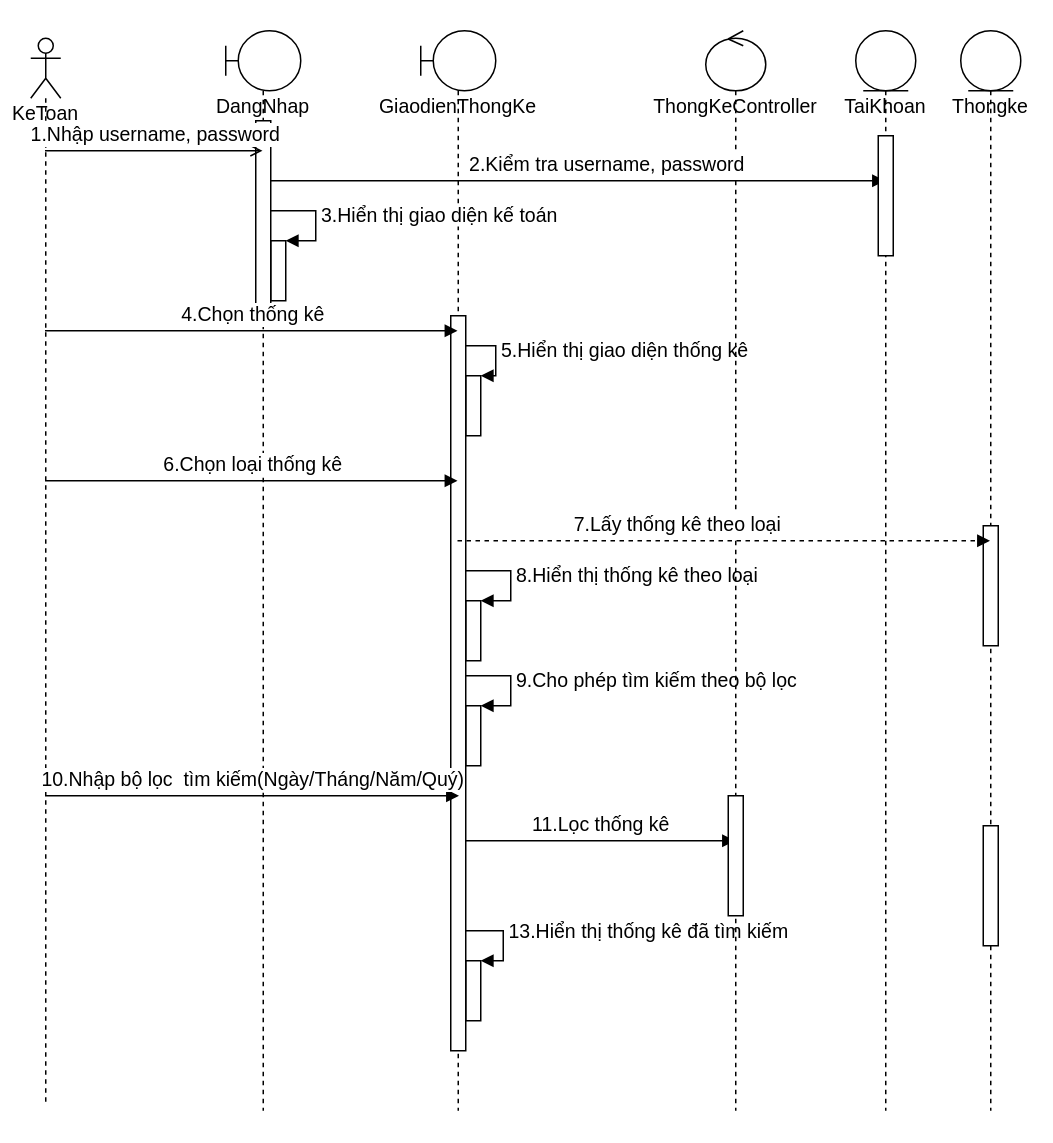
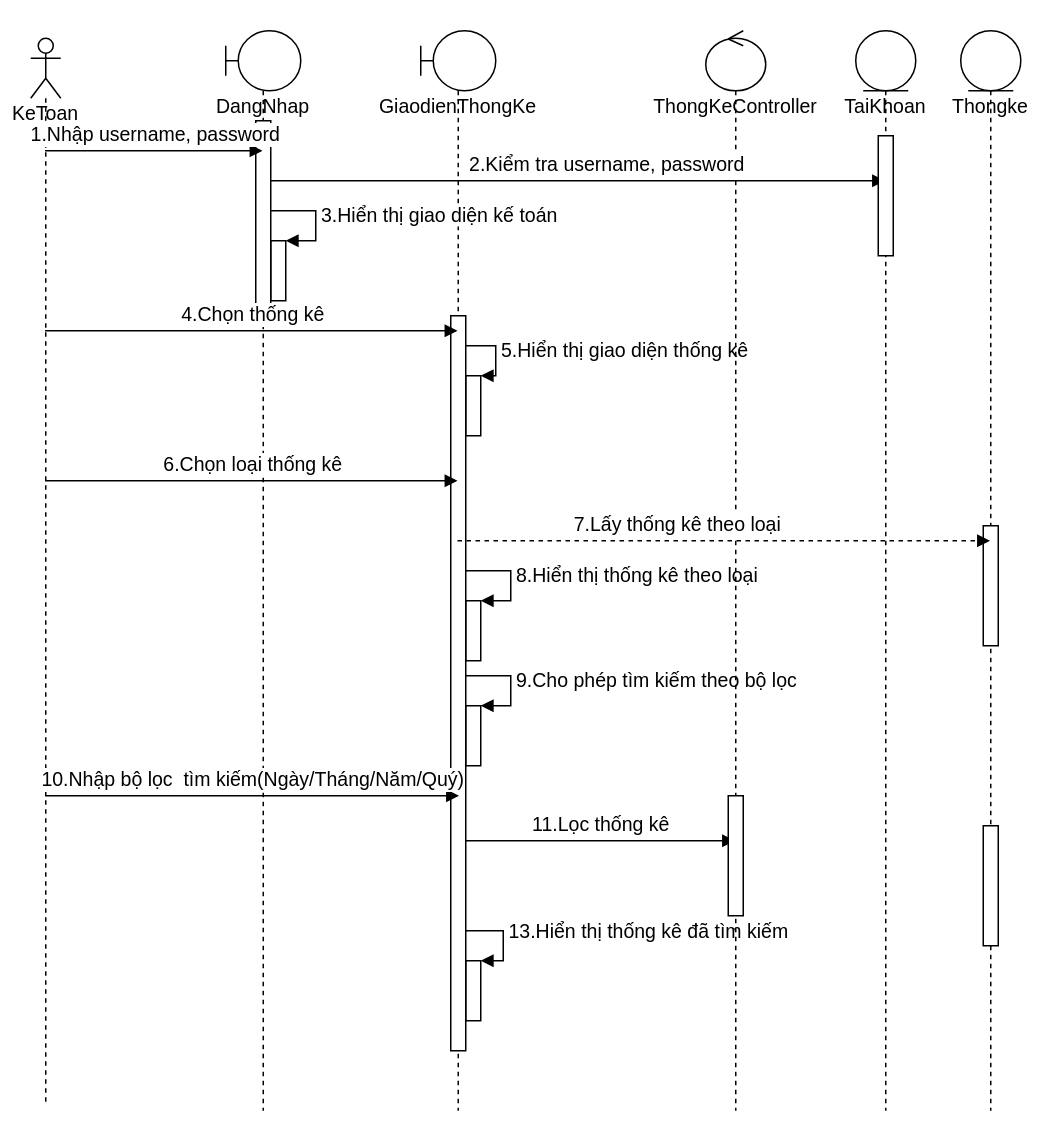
(252, 151) -> (249, 151)
